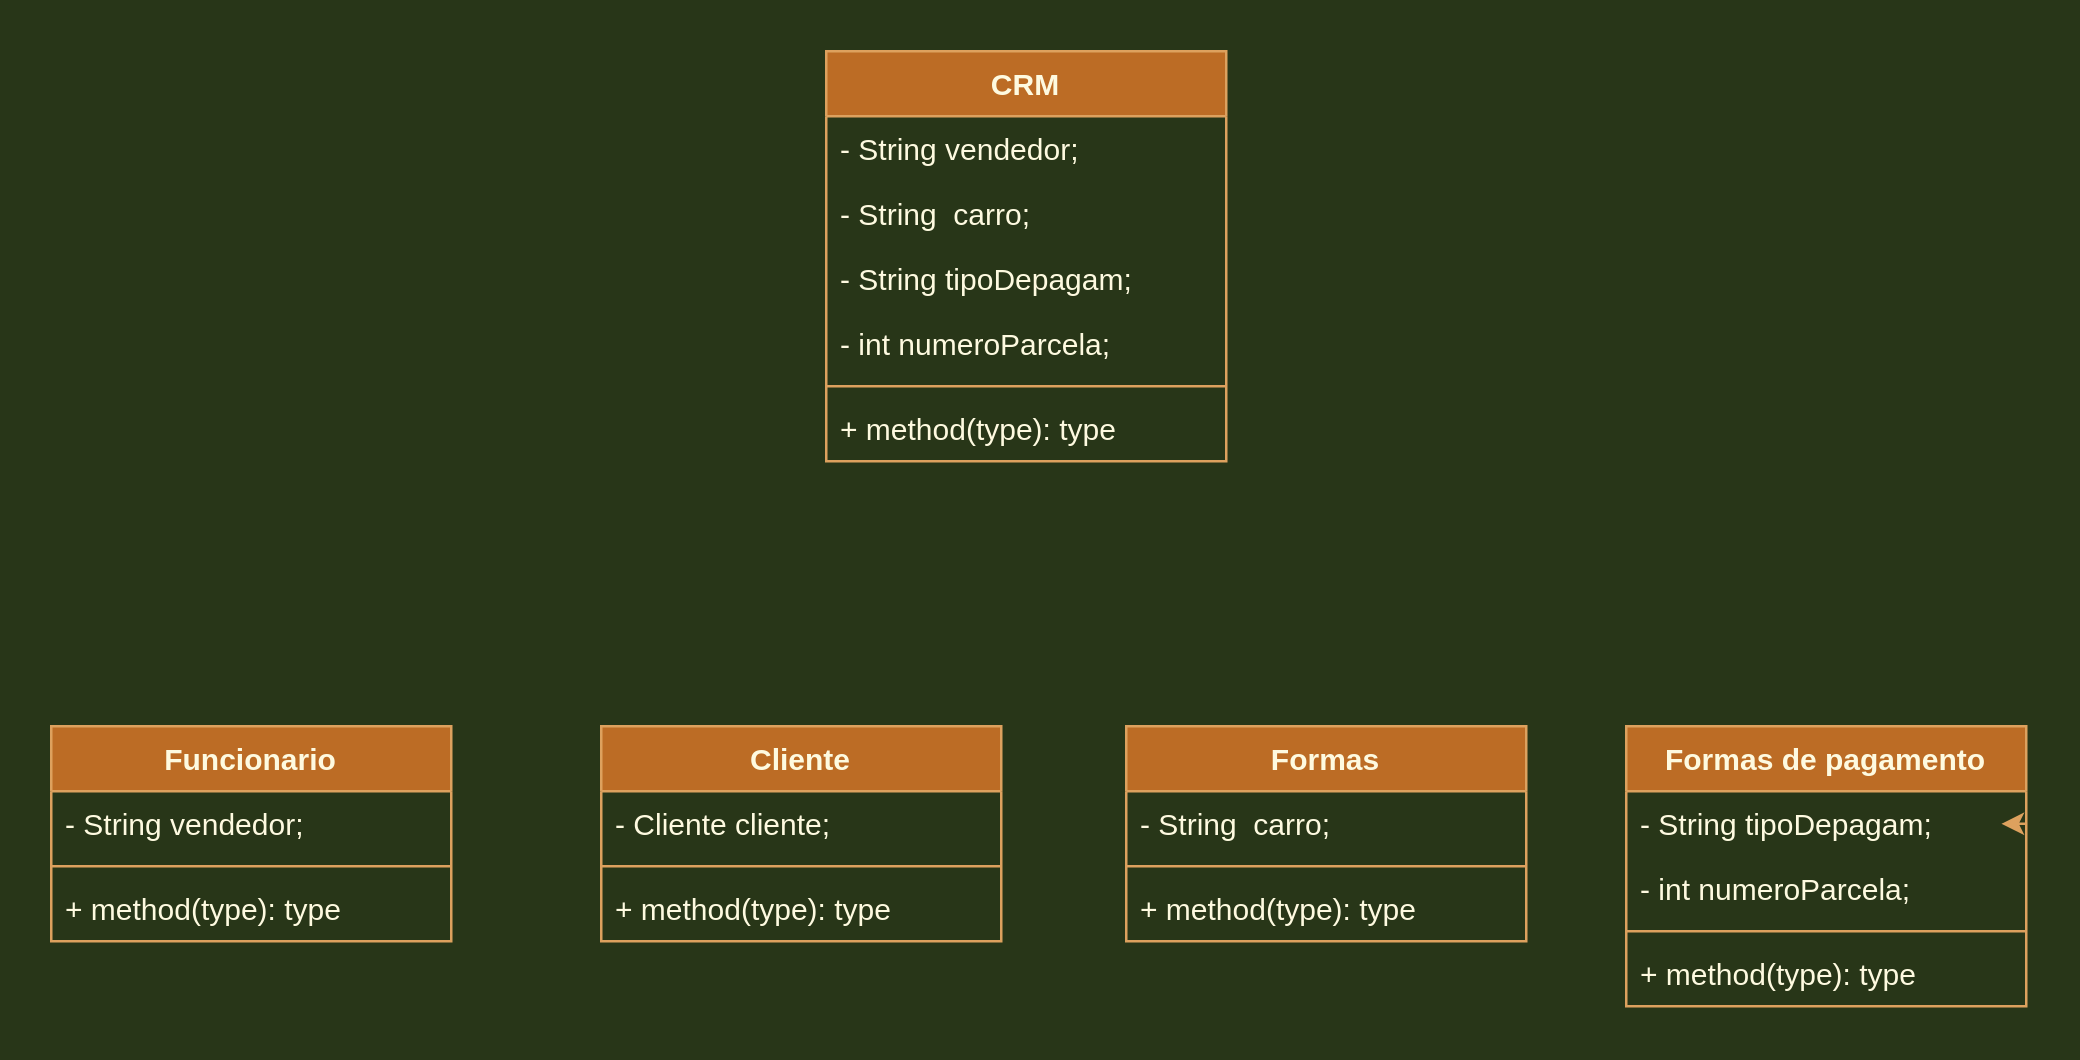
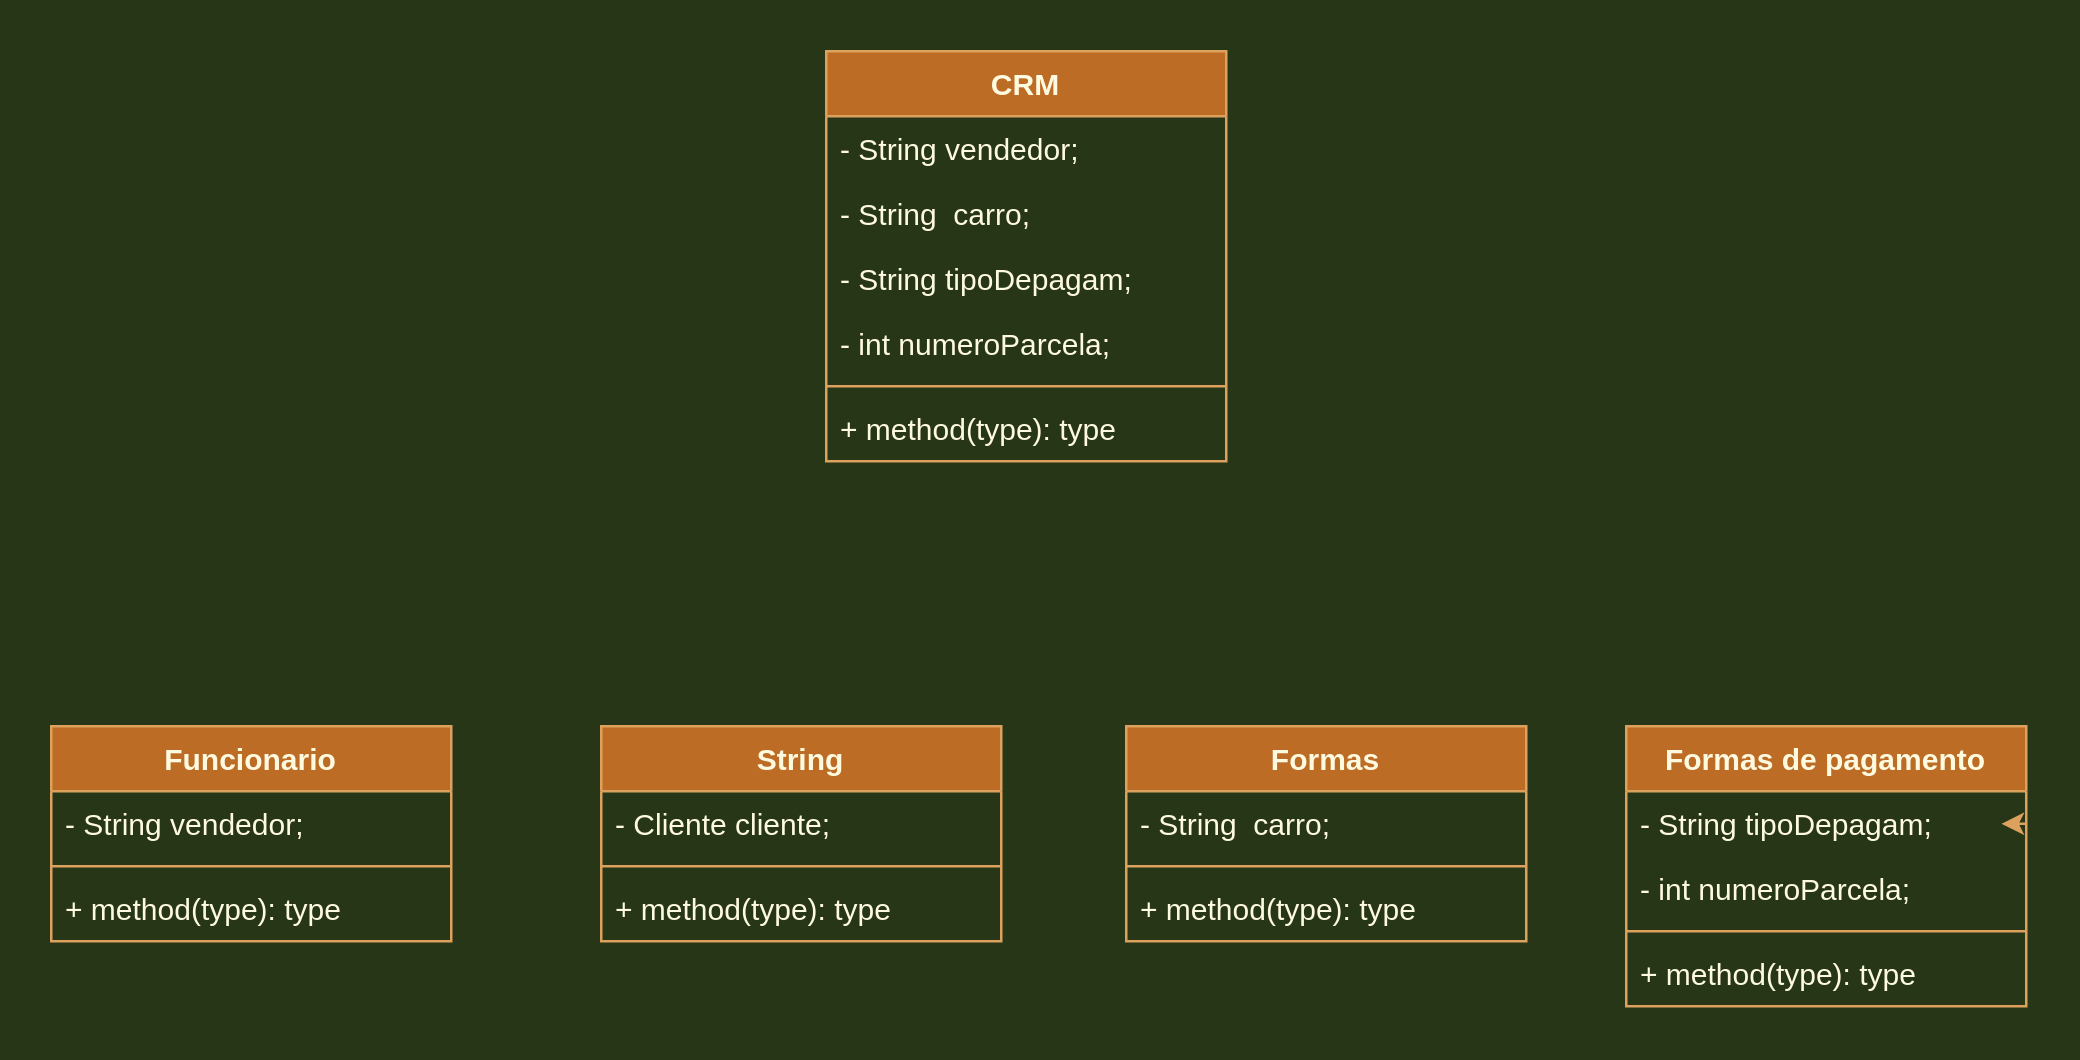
(800, 760) -> (800, 760)
